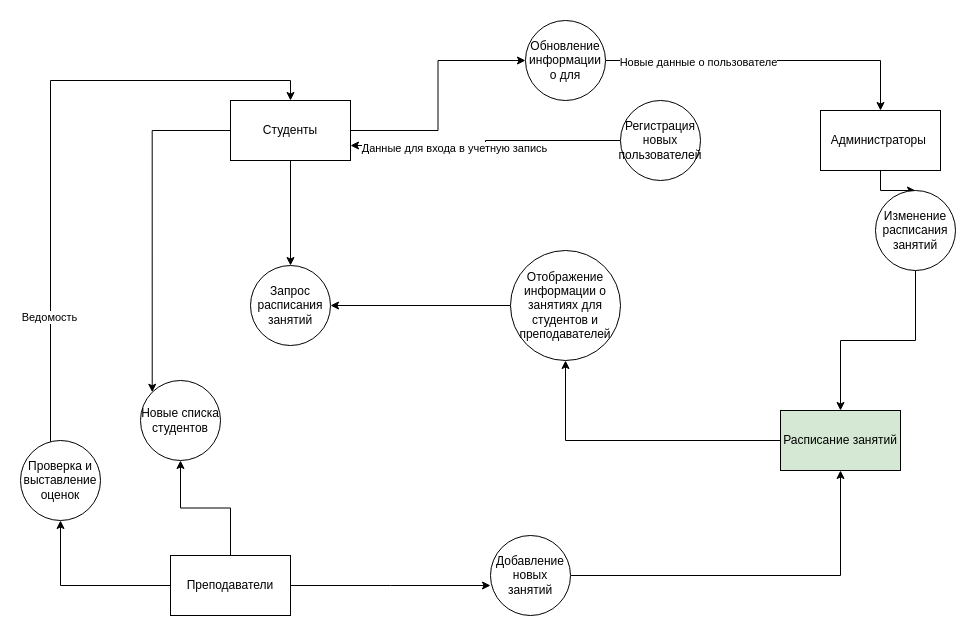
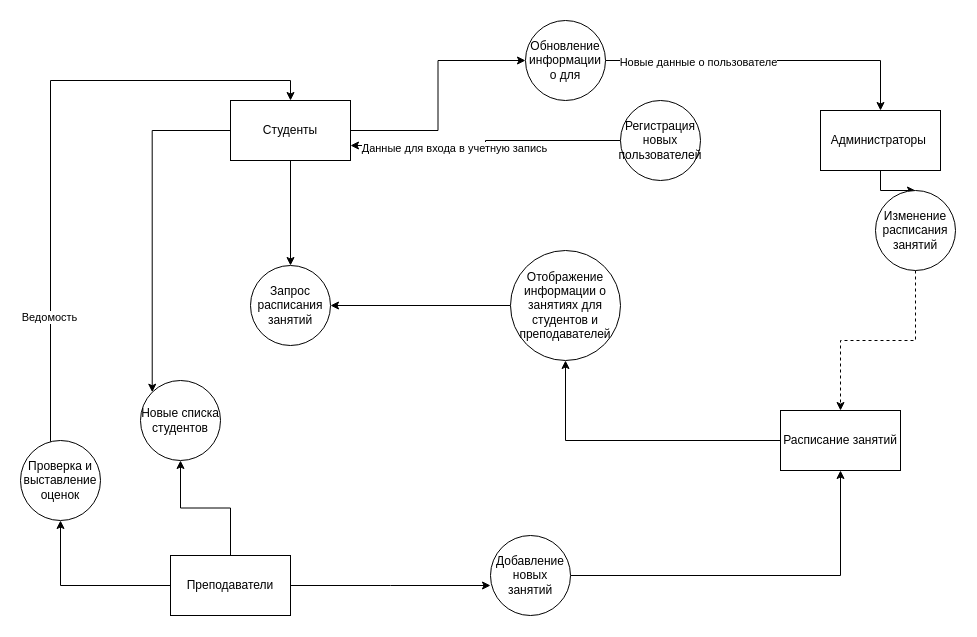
(882, 341) -> (882, 341)
(841, 441) -> (841, 441)
